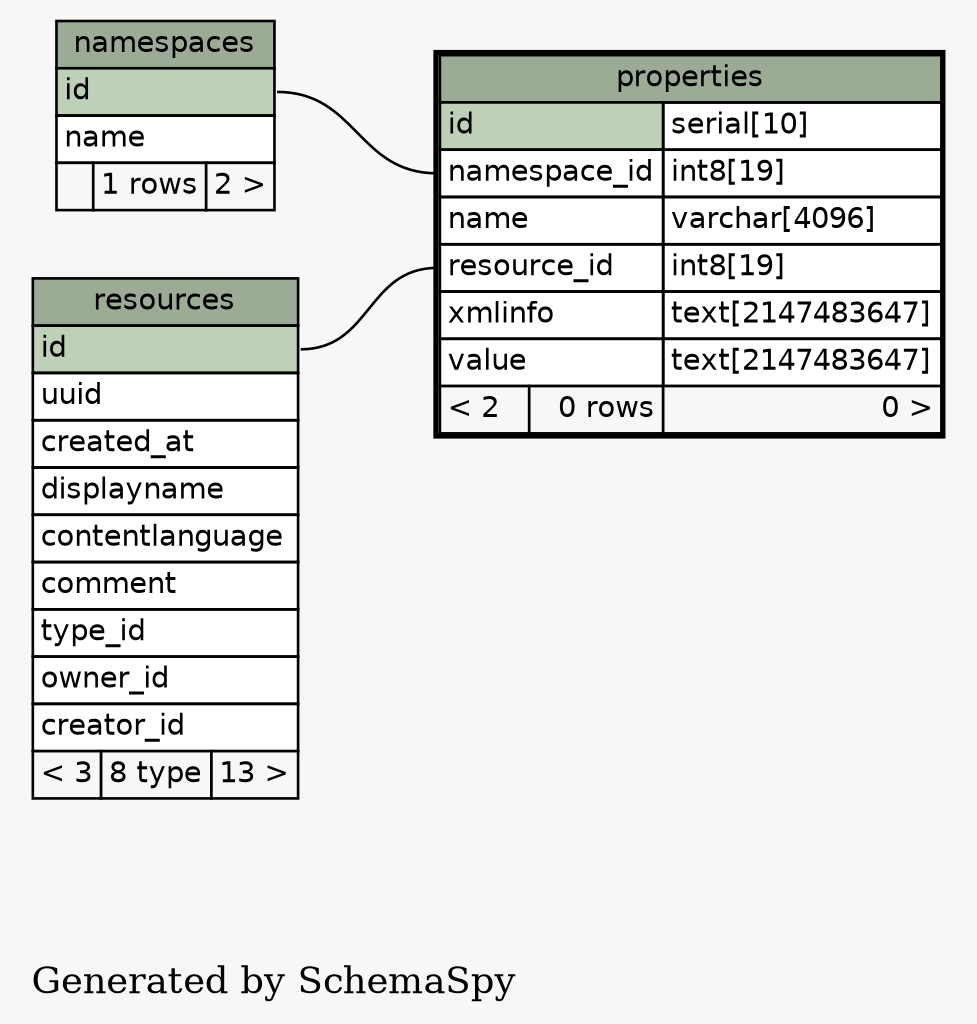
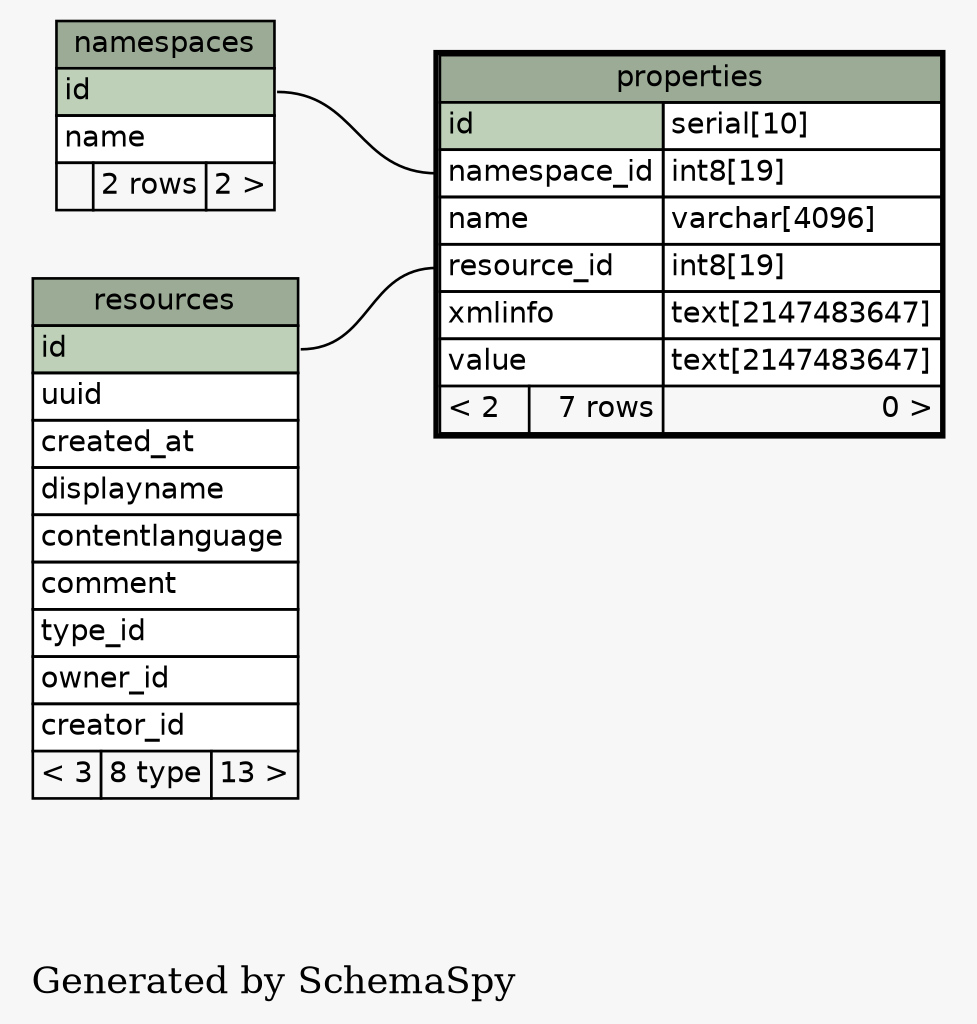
(150, 185) -> (150, 185)
(607, 408) -> (607, 408)
